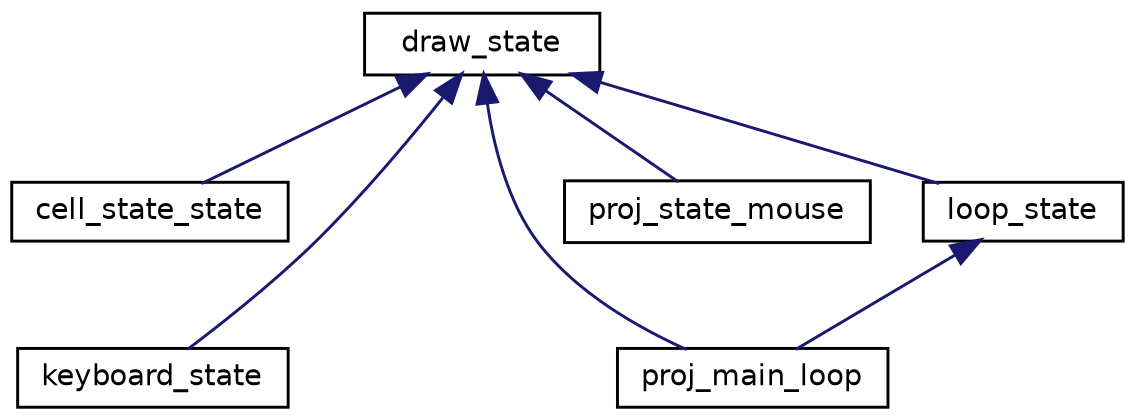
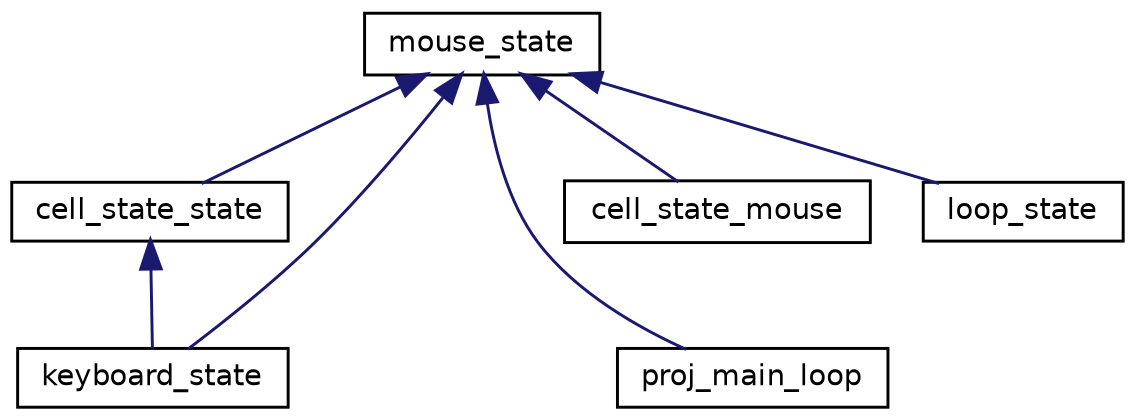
(482, 44) -> (482, 44)
(717, 212) -> (717, 212)
(875, 302) -> none
none -> (152, 310)
